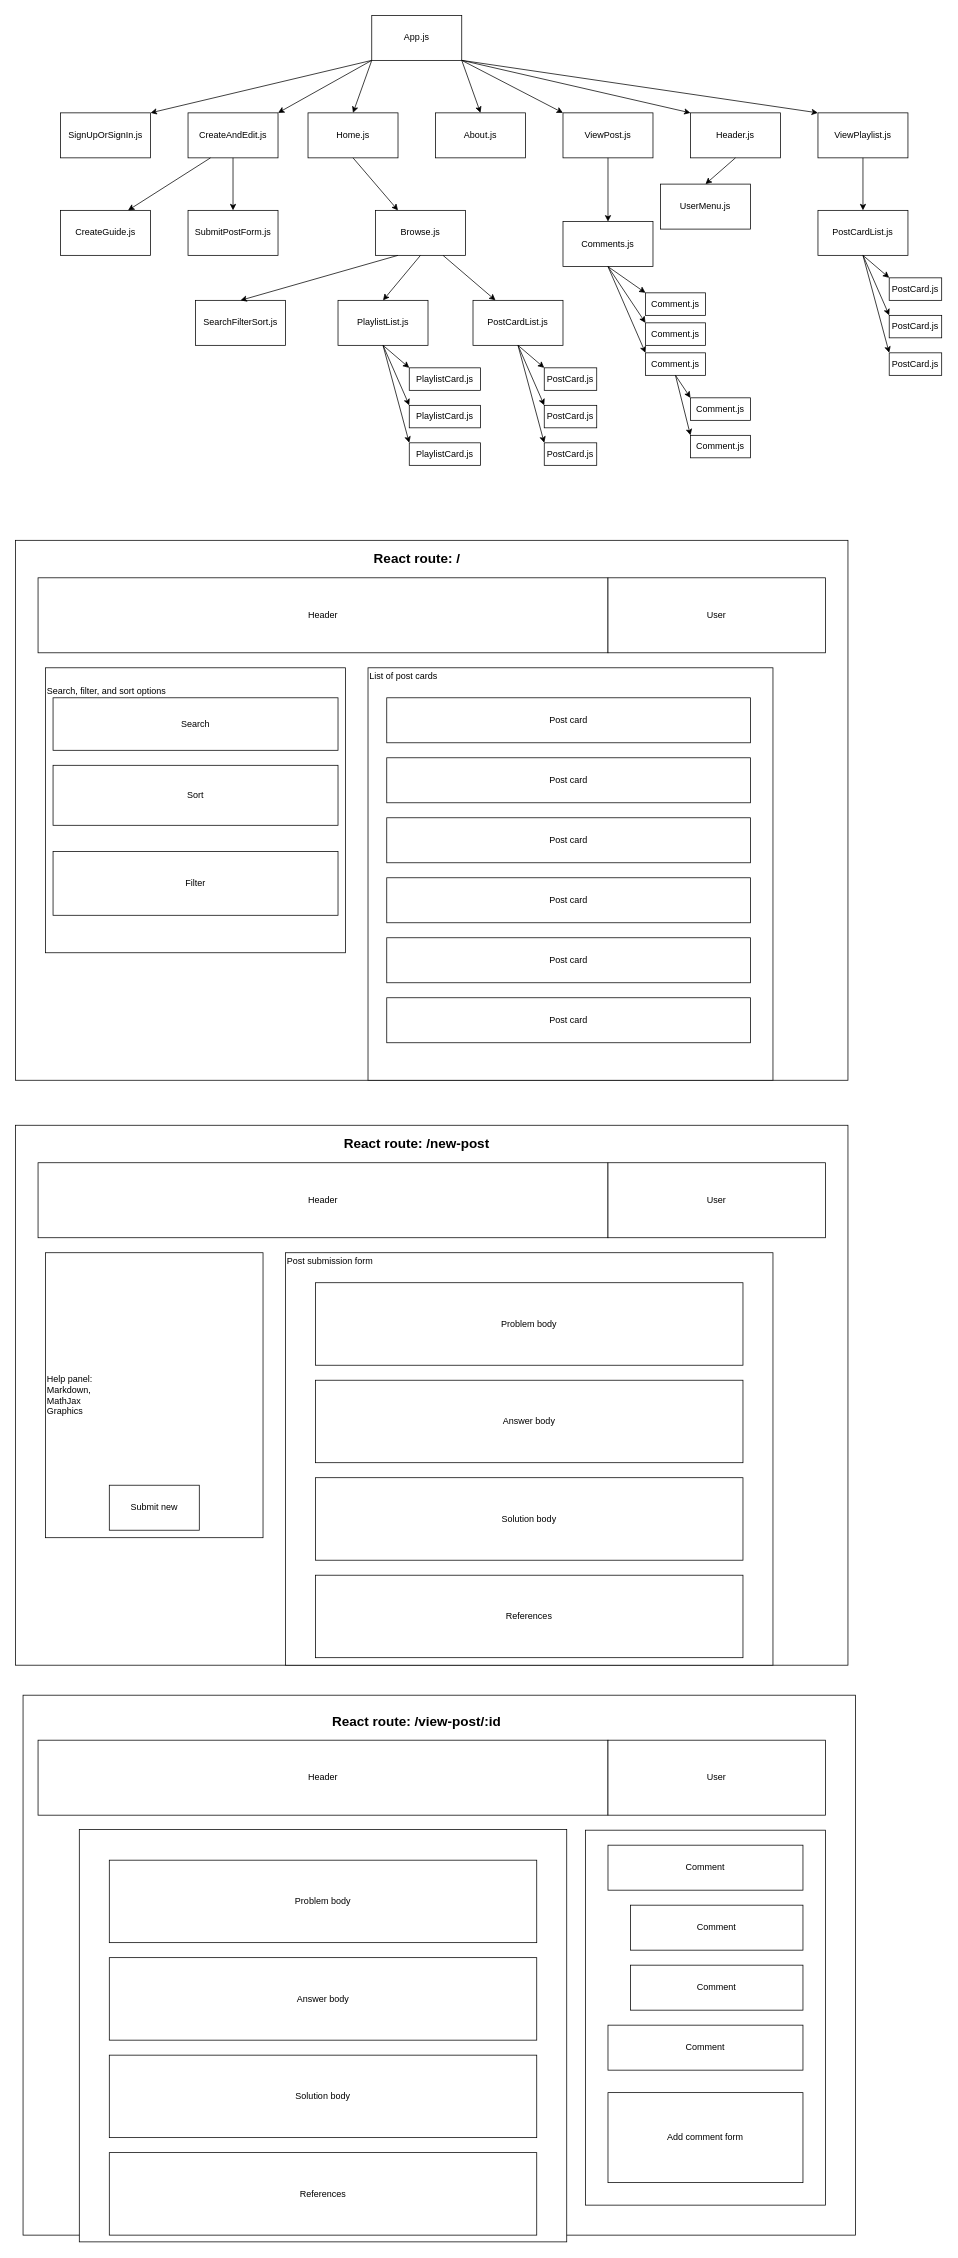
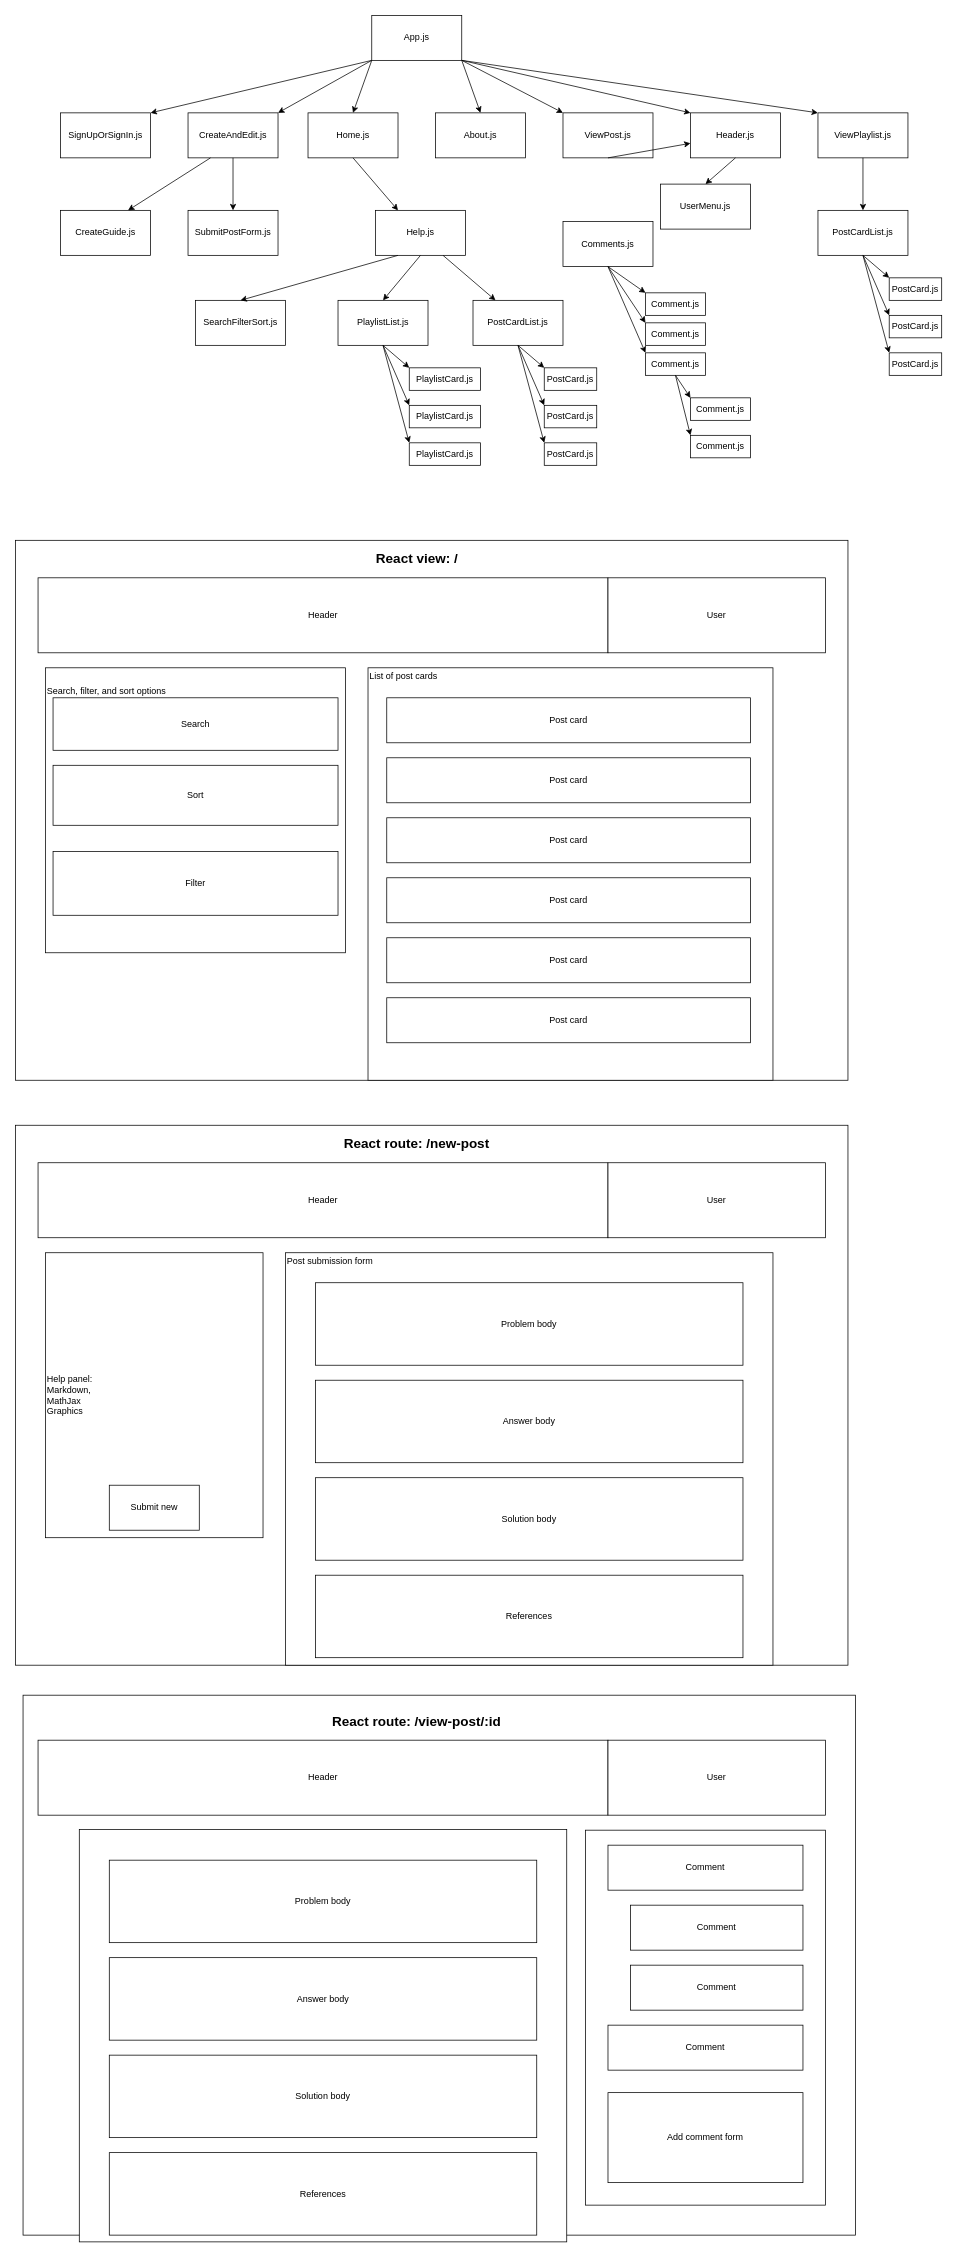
(608, 215) -> (648, 151)
(420, 233) -> (420, 233)
(417, 559) -> (417, 559)
